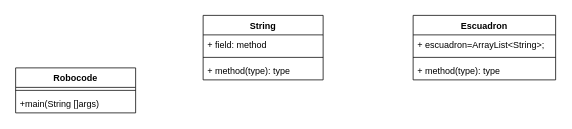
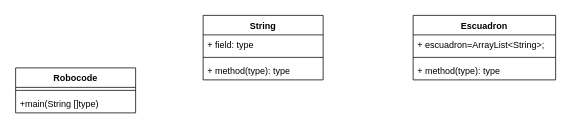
(239, 46) -> (234, 46)
(67, 104) -> (67, 104)
